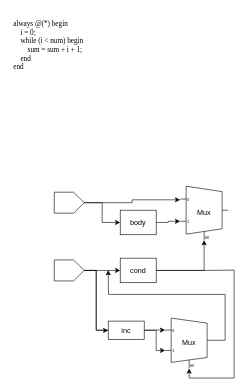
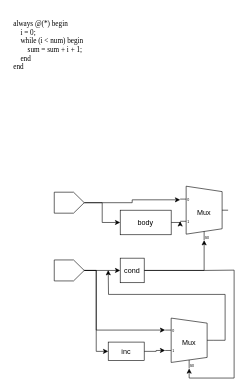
(138, 223) -> (146, 223)
(138, 271) -> (132, 271)
(126, 331) -> (126, 352)
